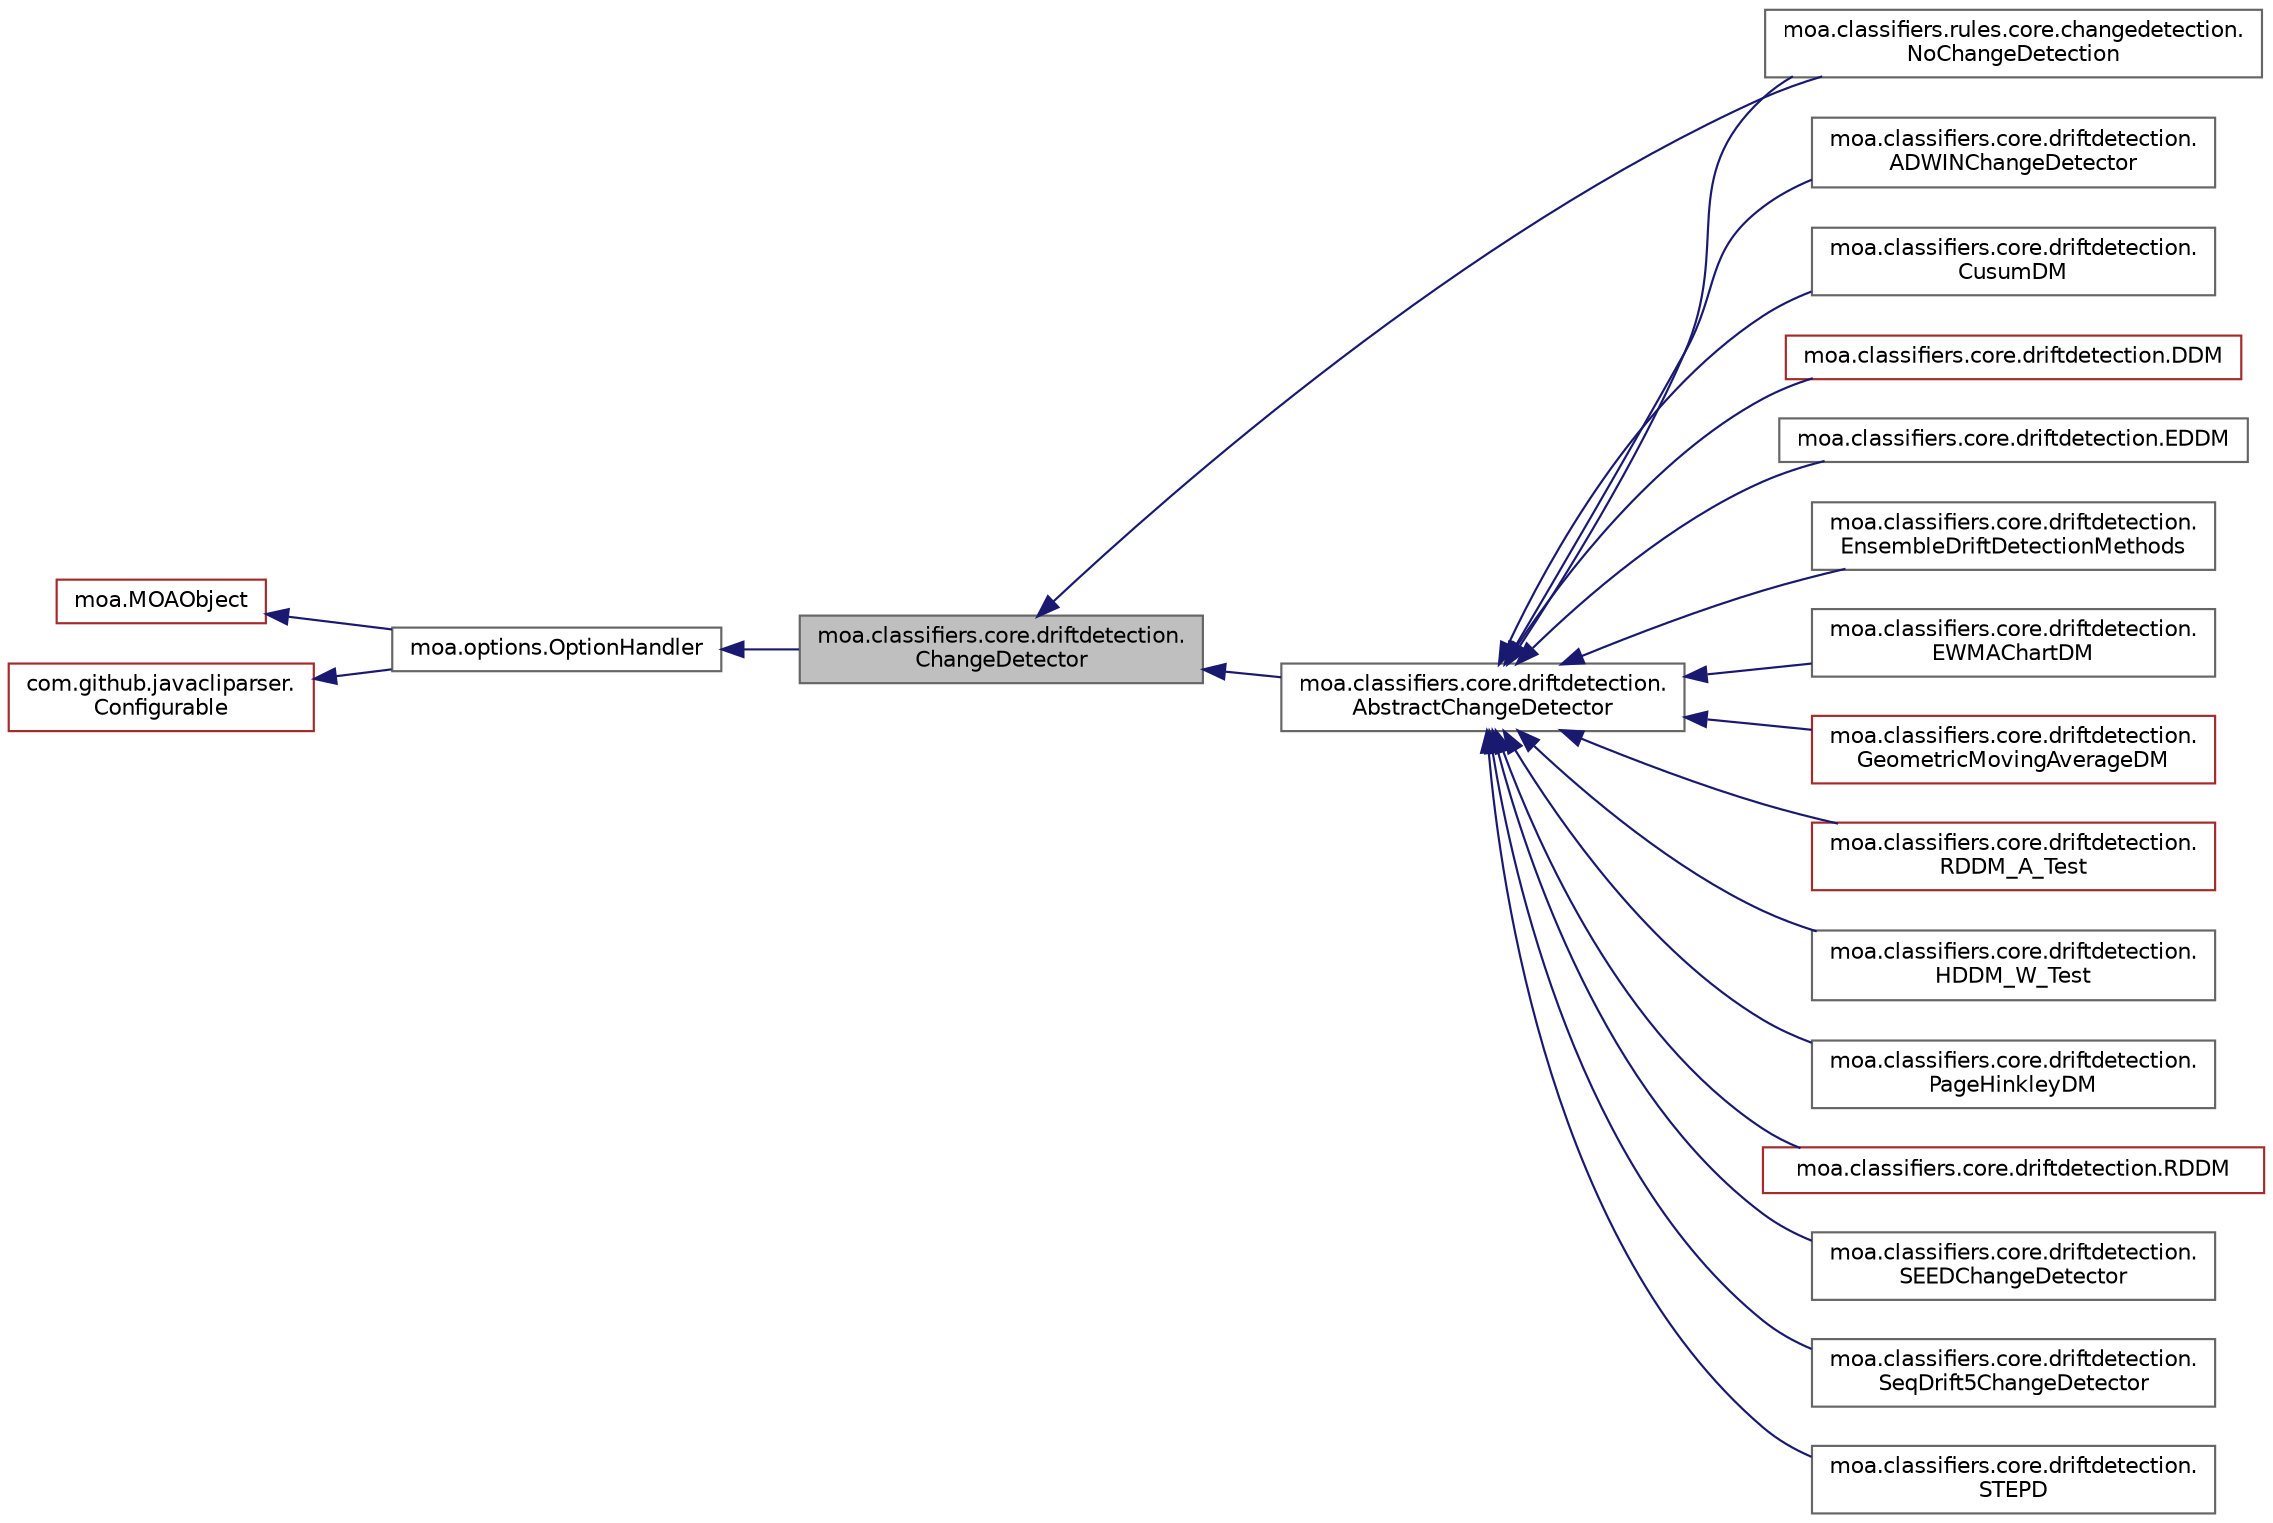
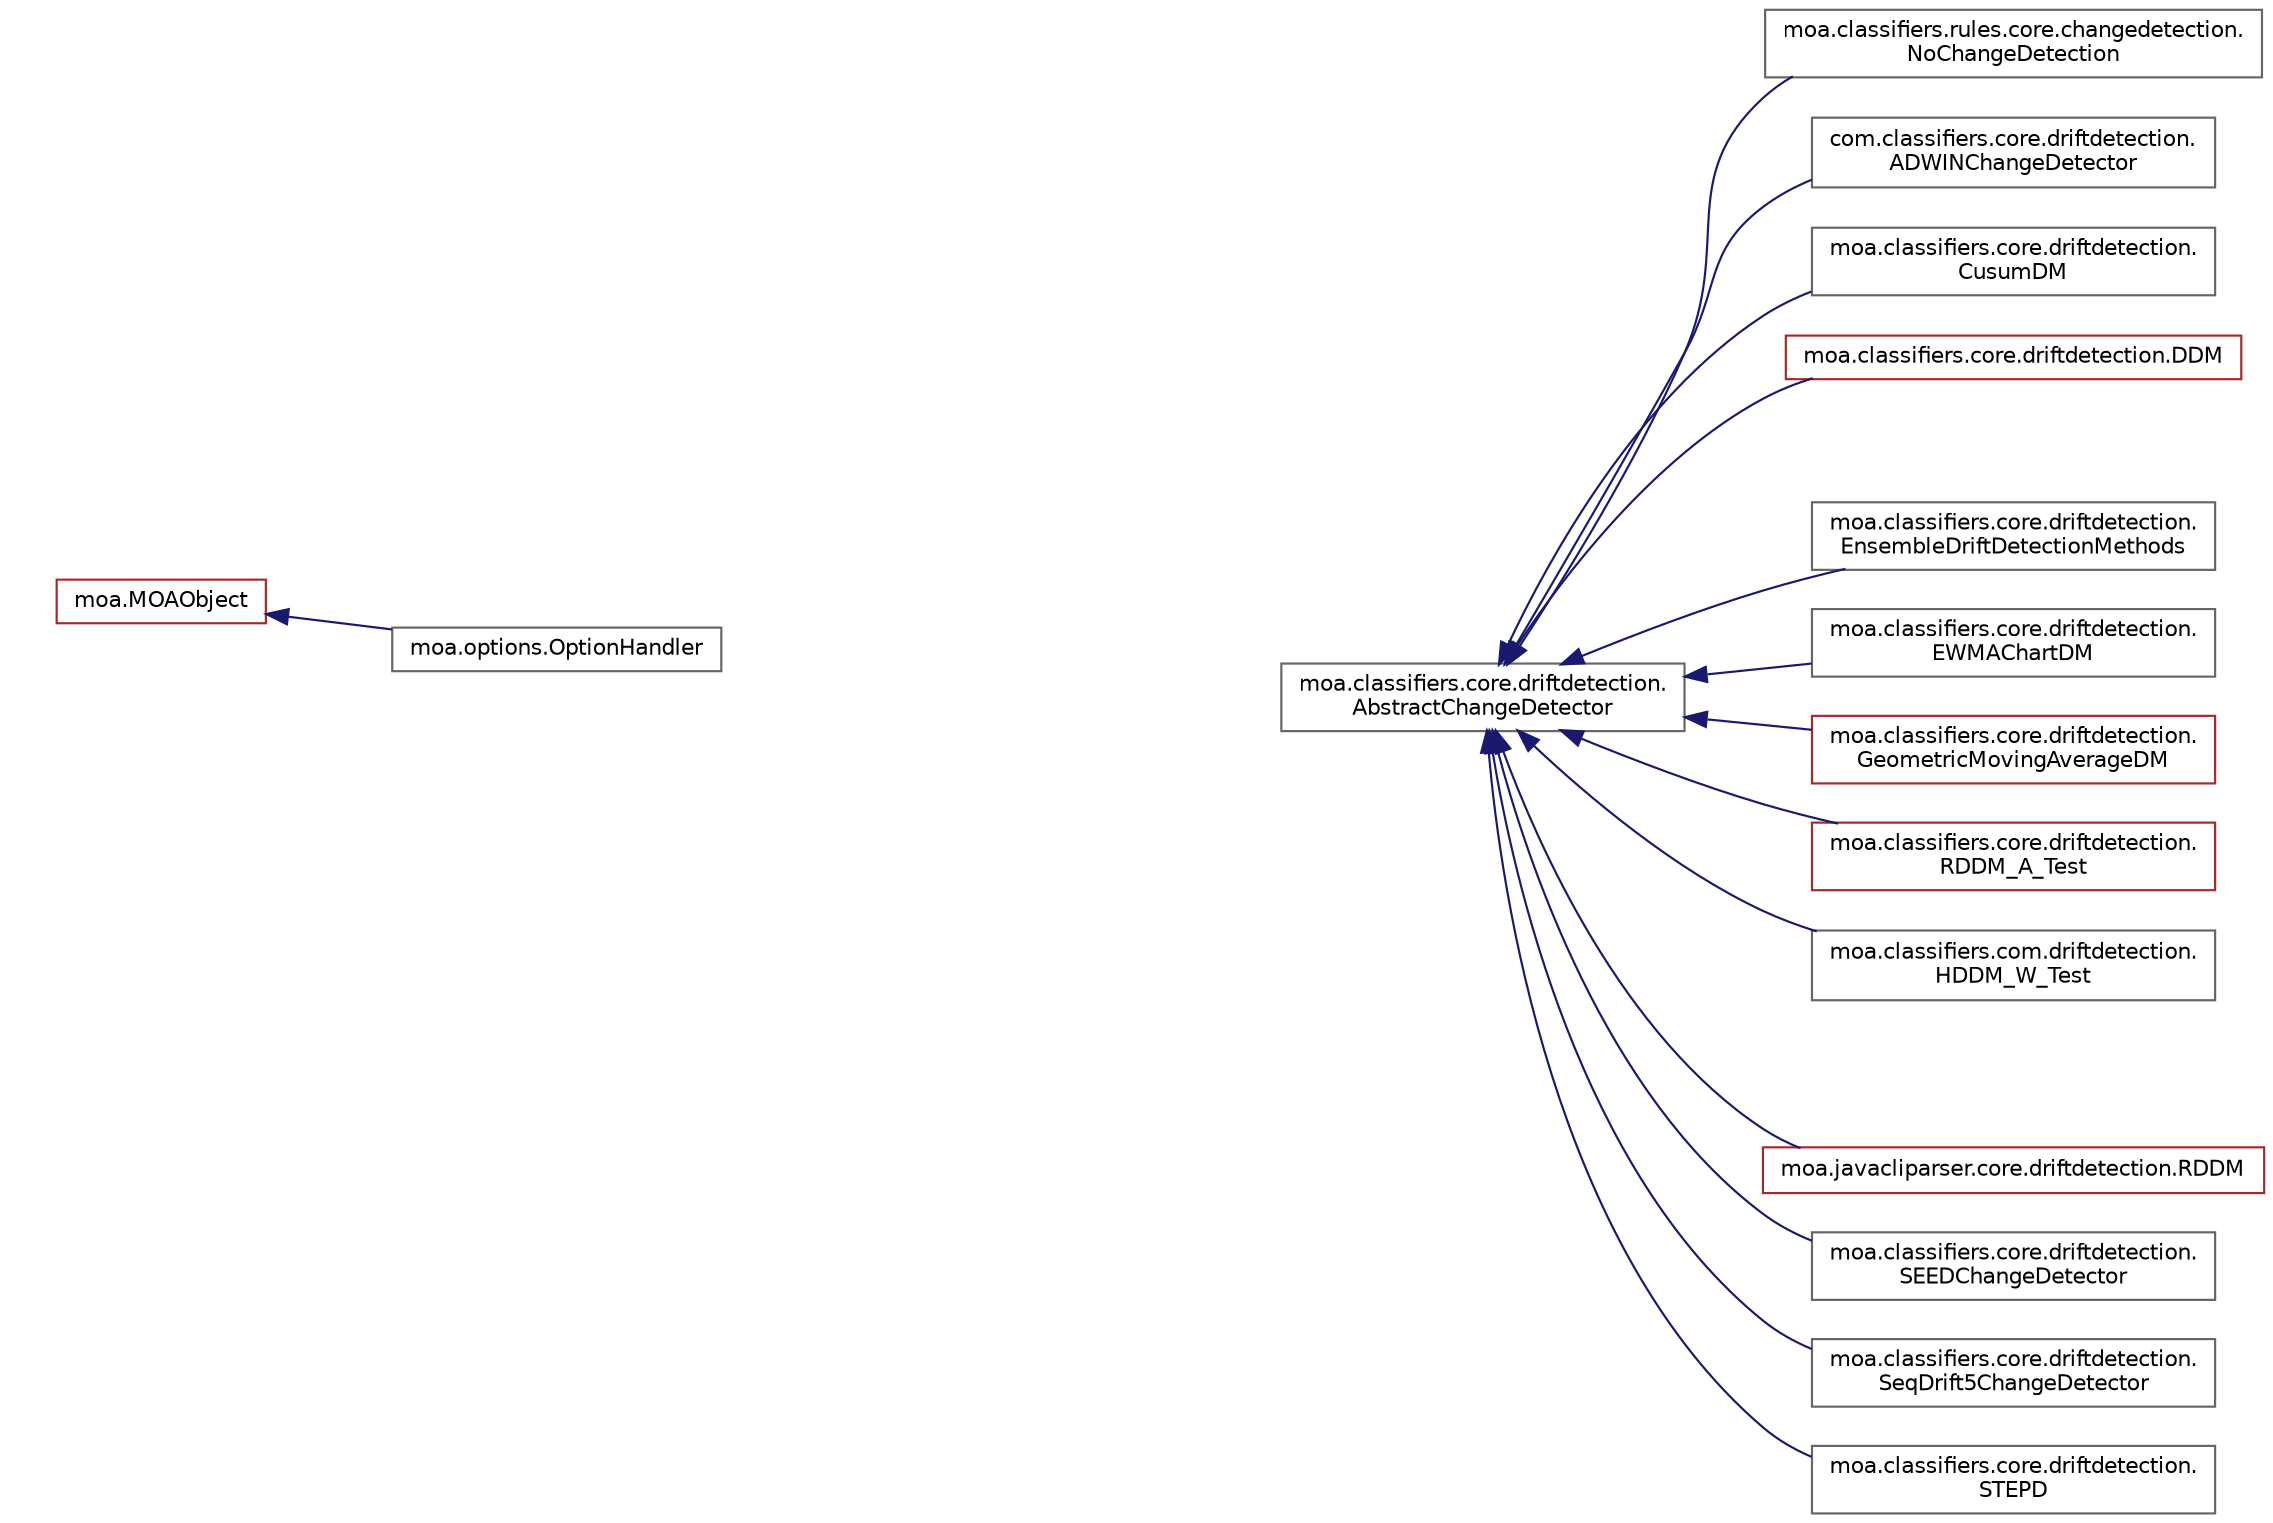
(2014, 153) -> (2014, 153)
(2014, 440) -> none
(1001, 649) -> none
(161, 697) -> none
(2014, 965) -> (2014, 965)
(2014, 1074) -> none
(2014, 1170) -> (2014, 1170)
